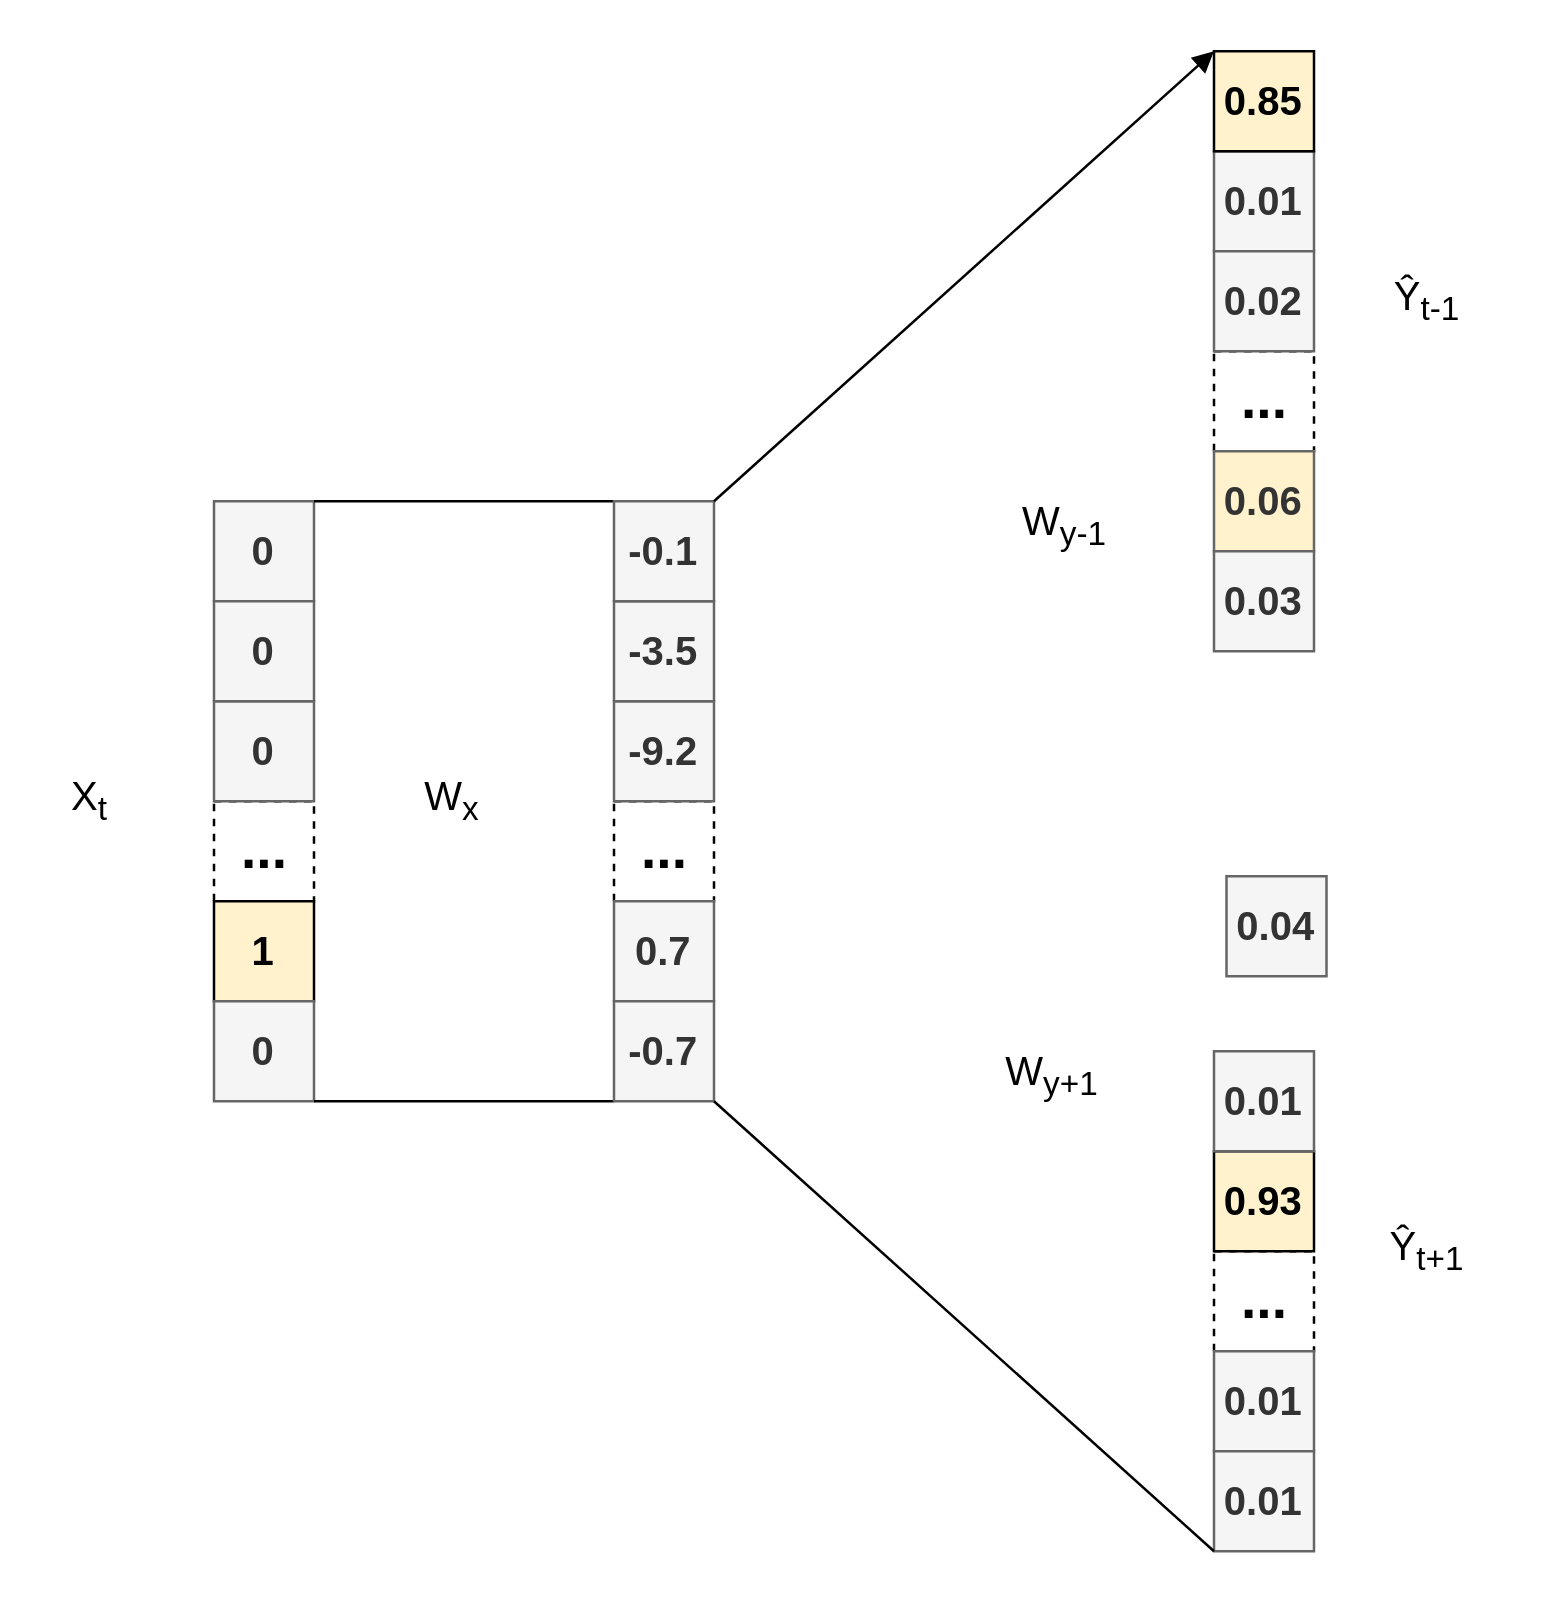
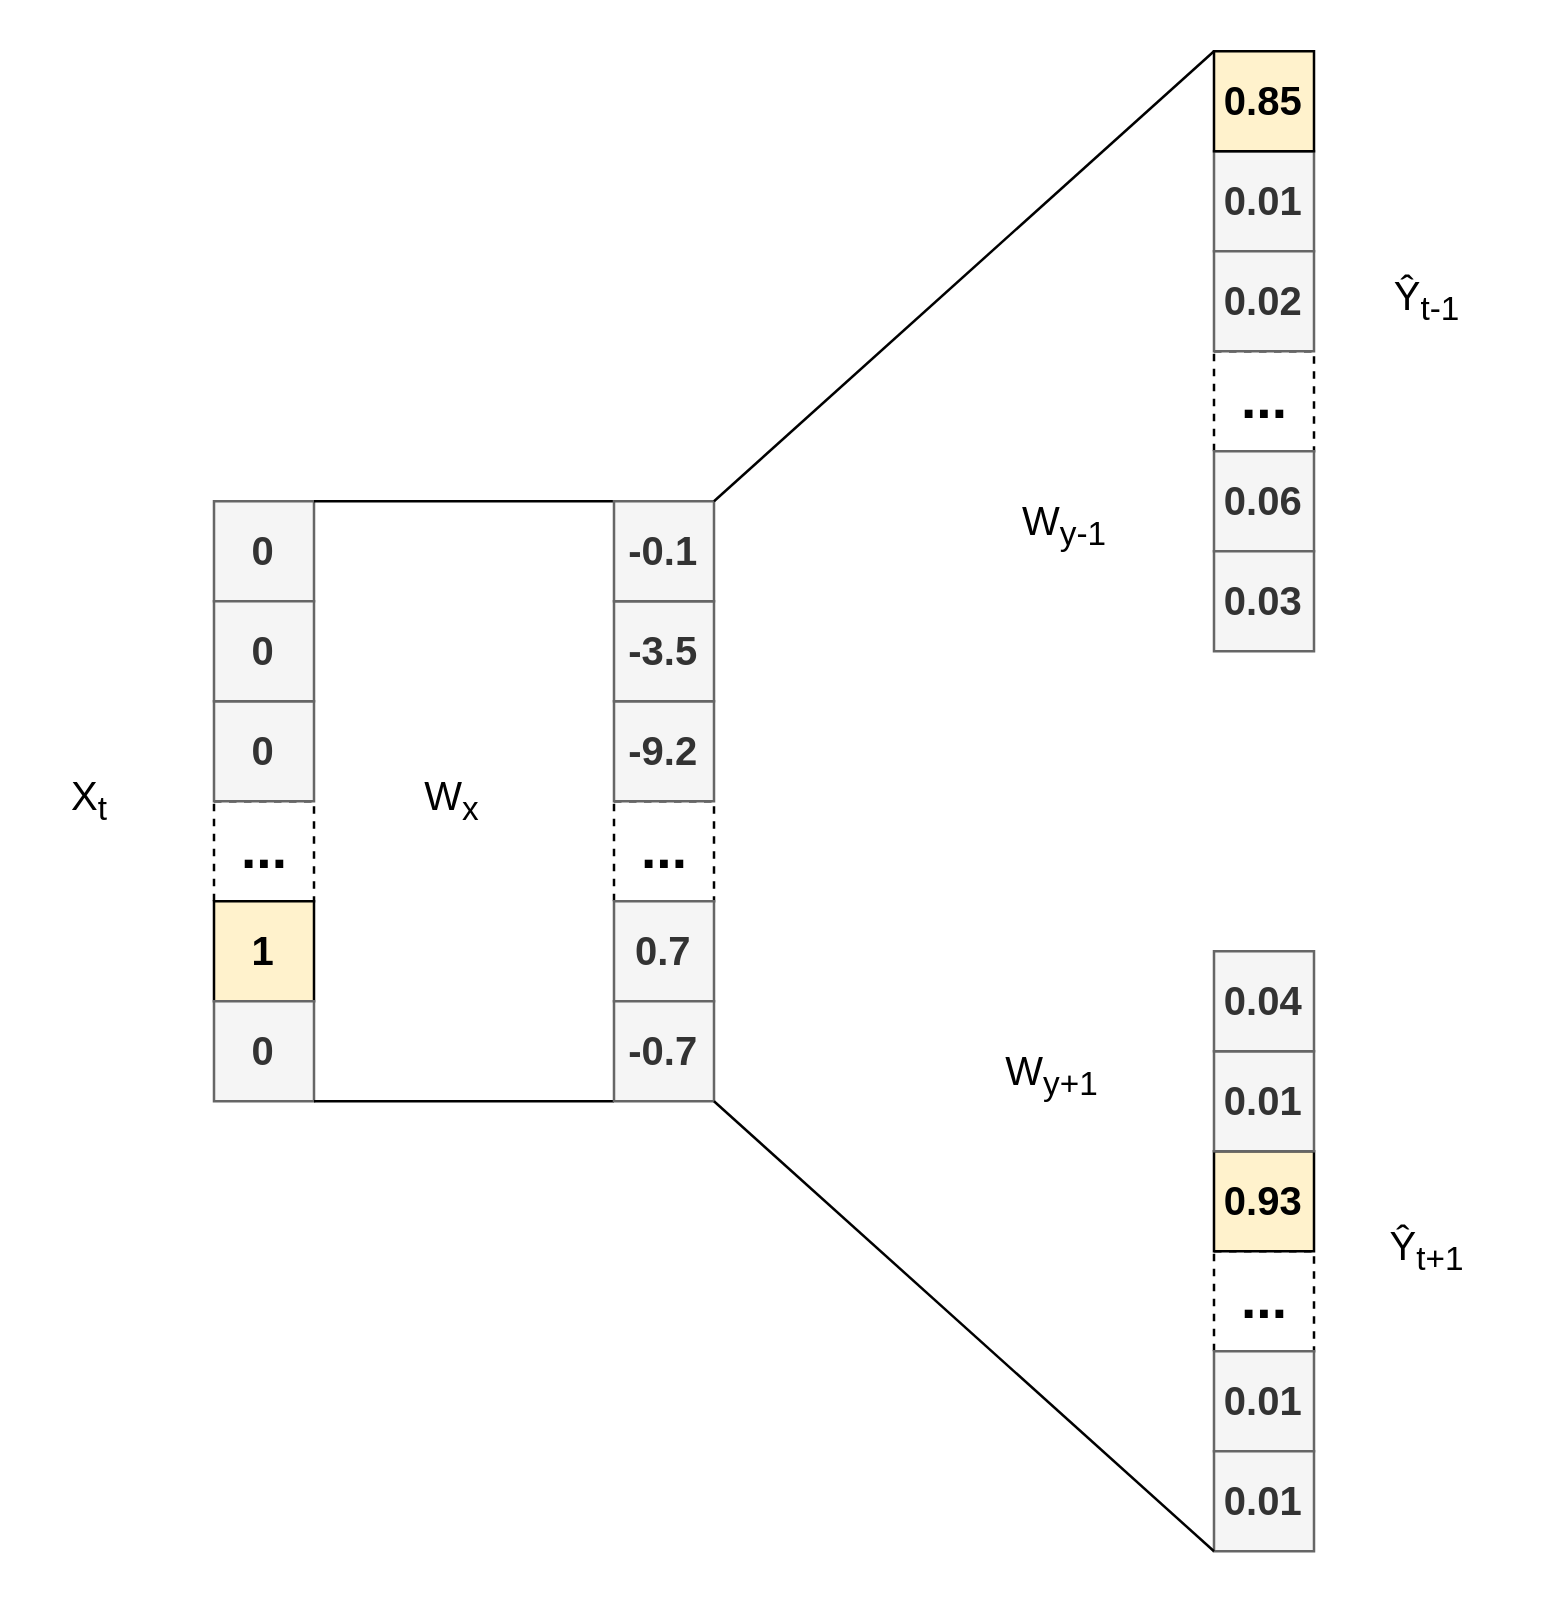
(1198, 65) -> (1204, 60)
(1264, 501) -> (1264, 501)
(1276, 926) -> (1264, 1001)
